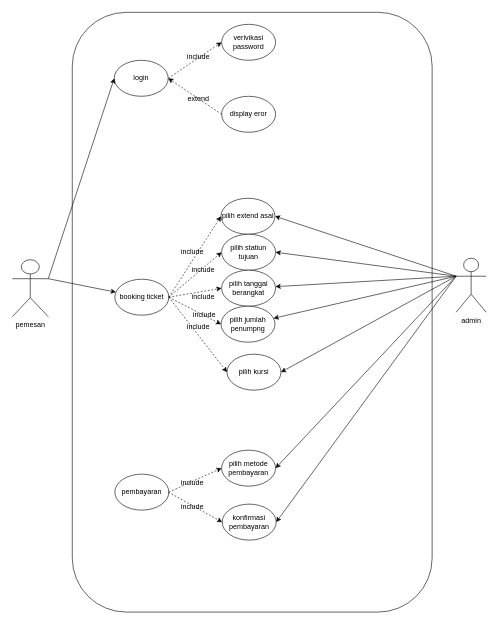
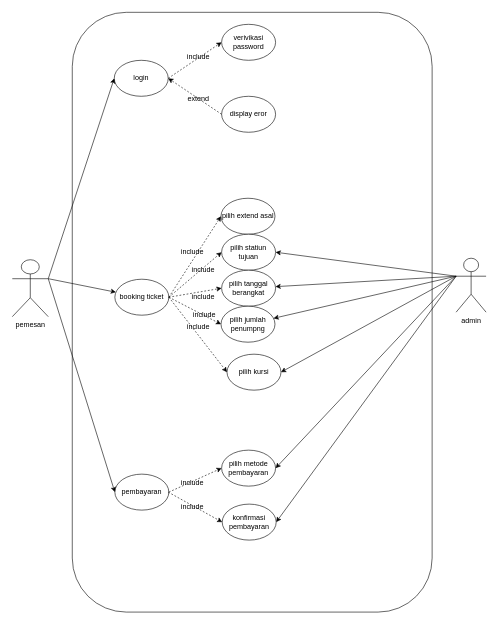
(362, 245) -> none
none -> (81, 384)
